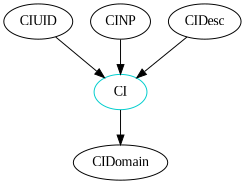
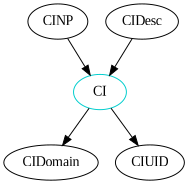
(76, 54) -> (122, 123)
